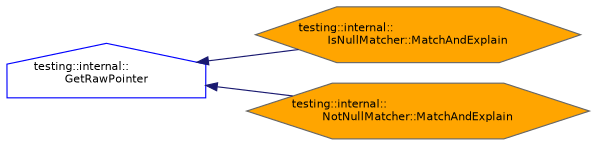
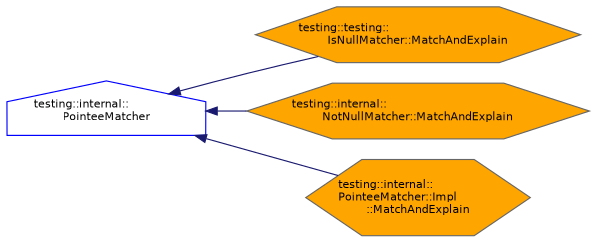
(418, 35) -> (418, 35)
(106, 73) -> (106, 111)
none -> (418, 198)
